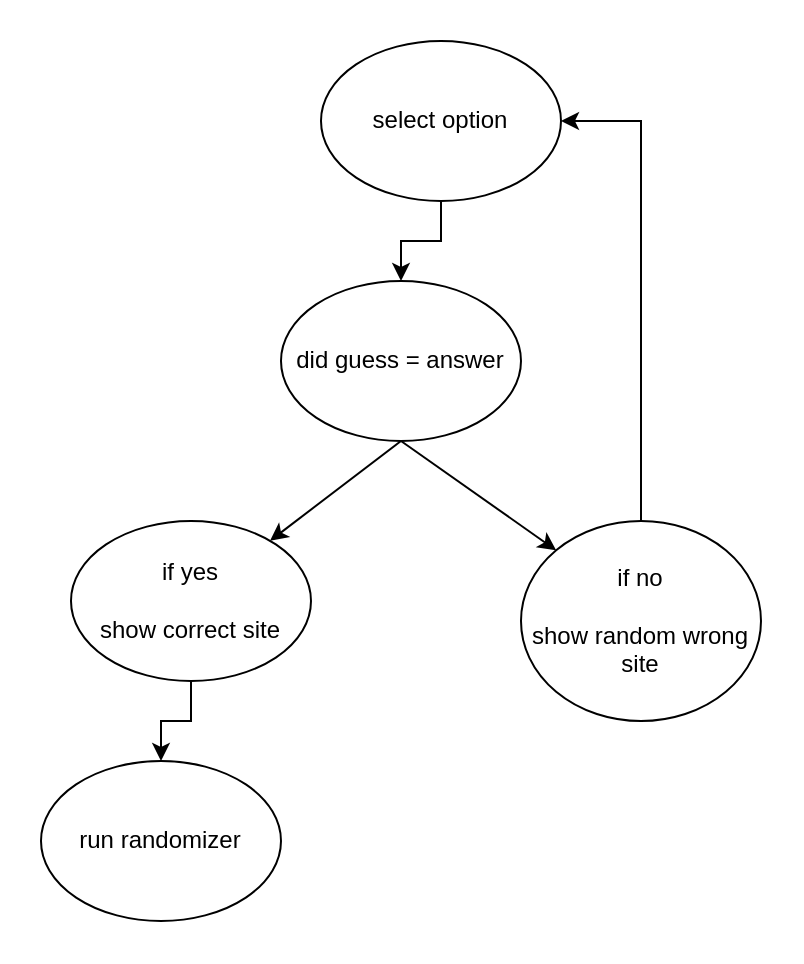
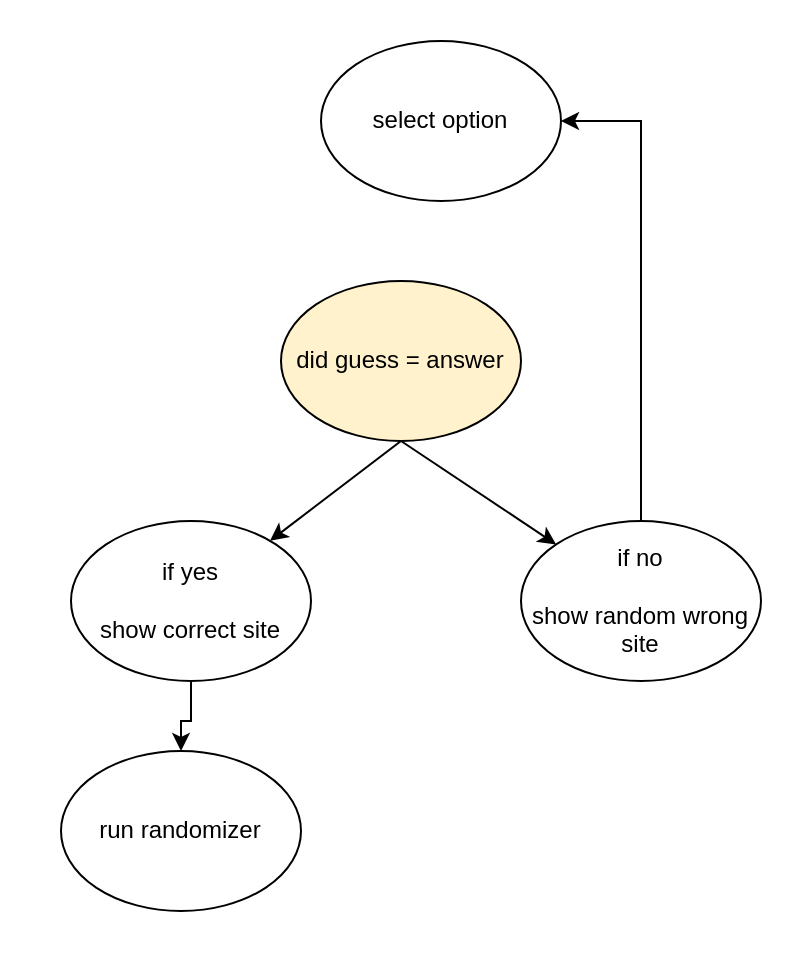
(428, 241) -> none
(401, 361) -> (401, 361)
(641, 621) -> (641, 601)
(161, 841) -> (181, 831)
